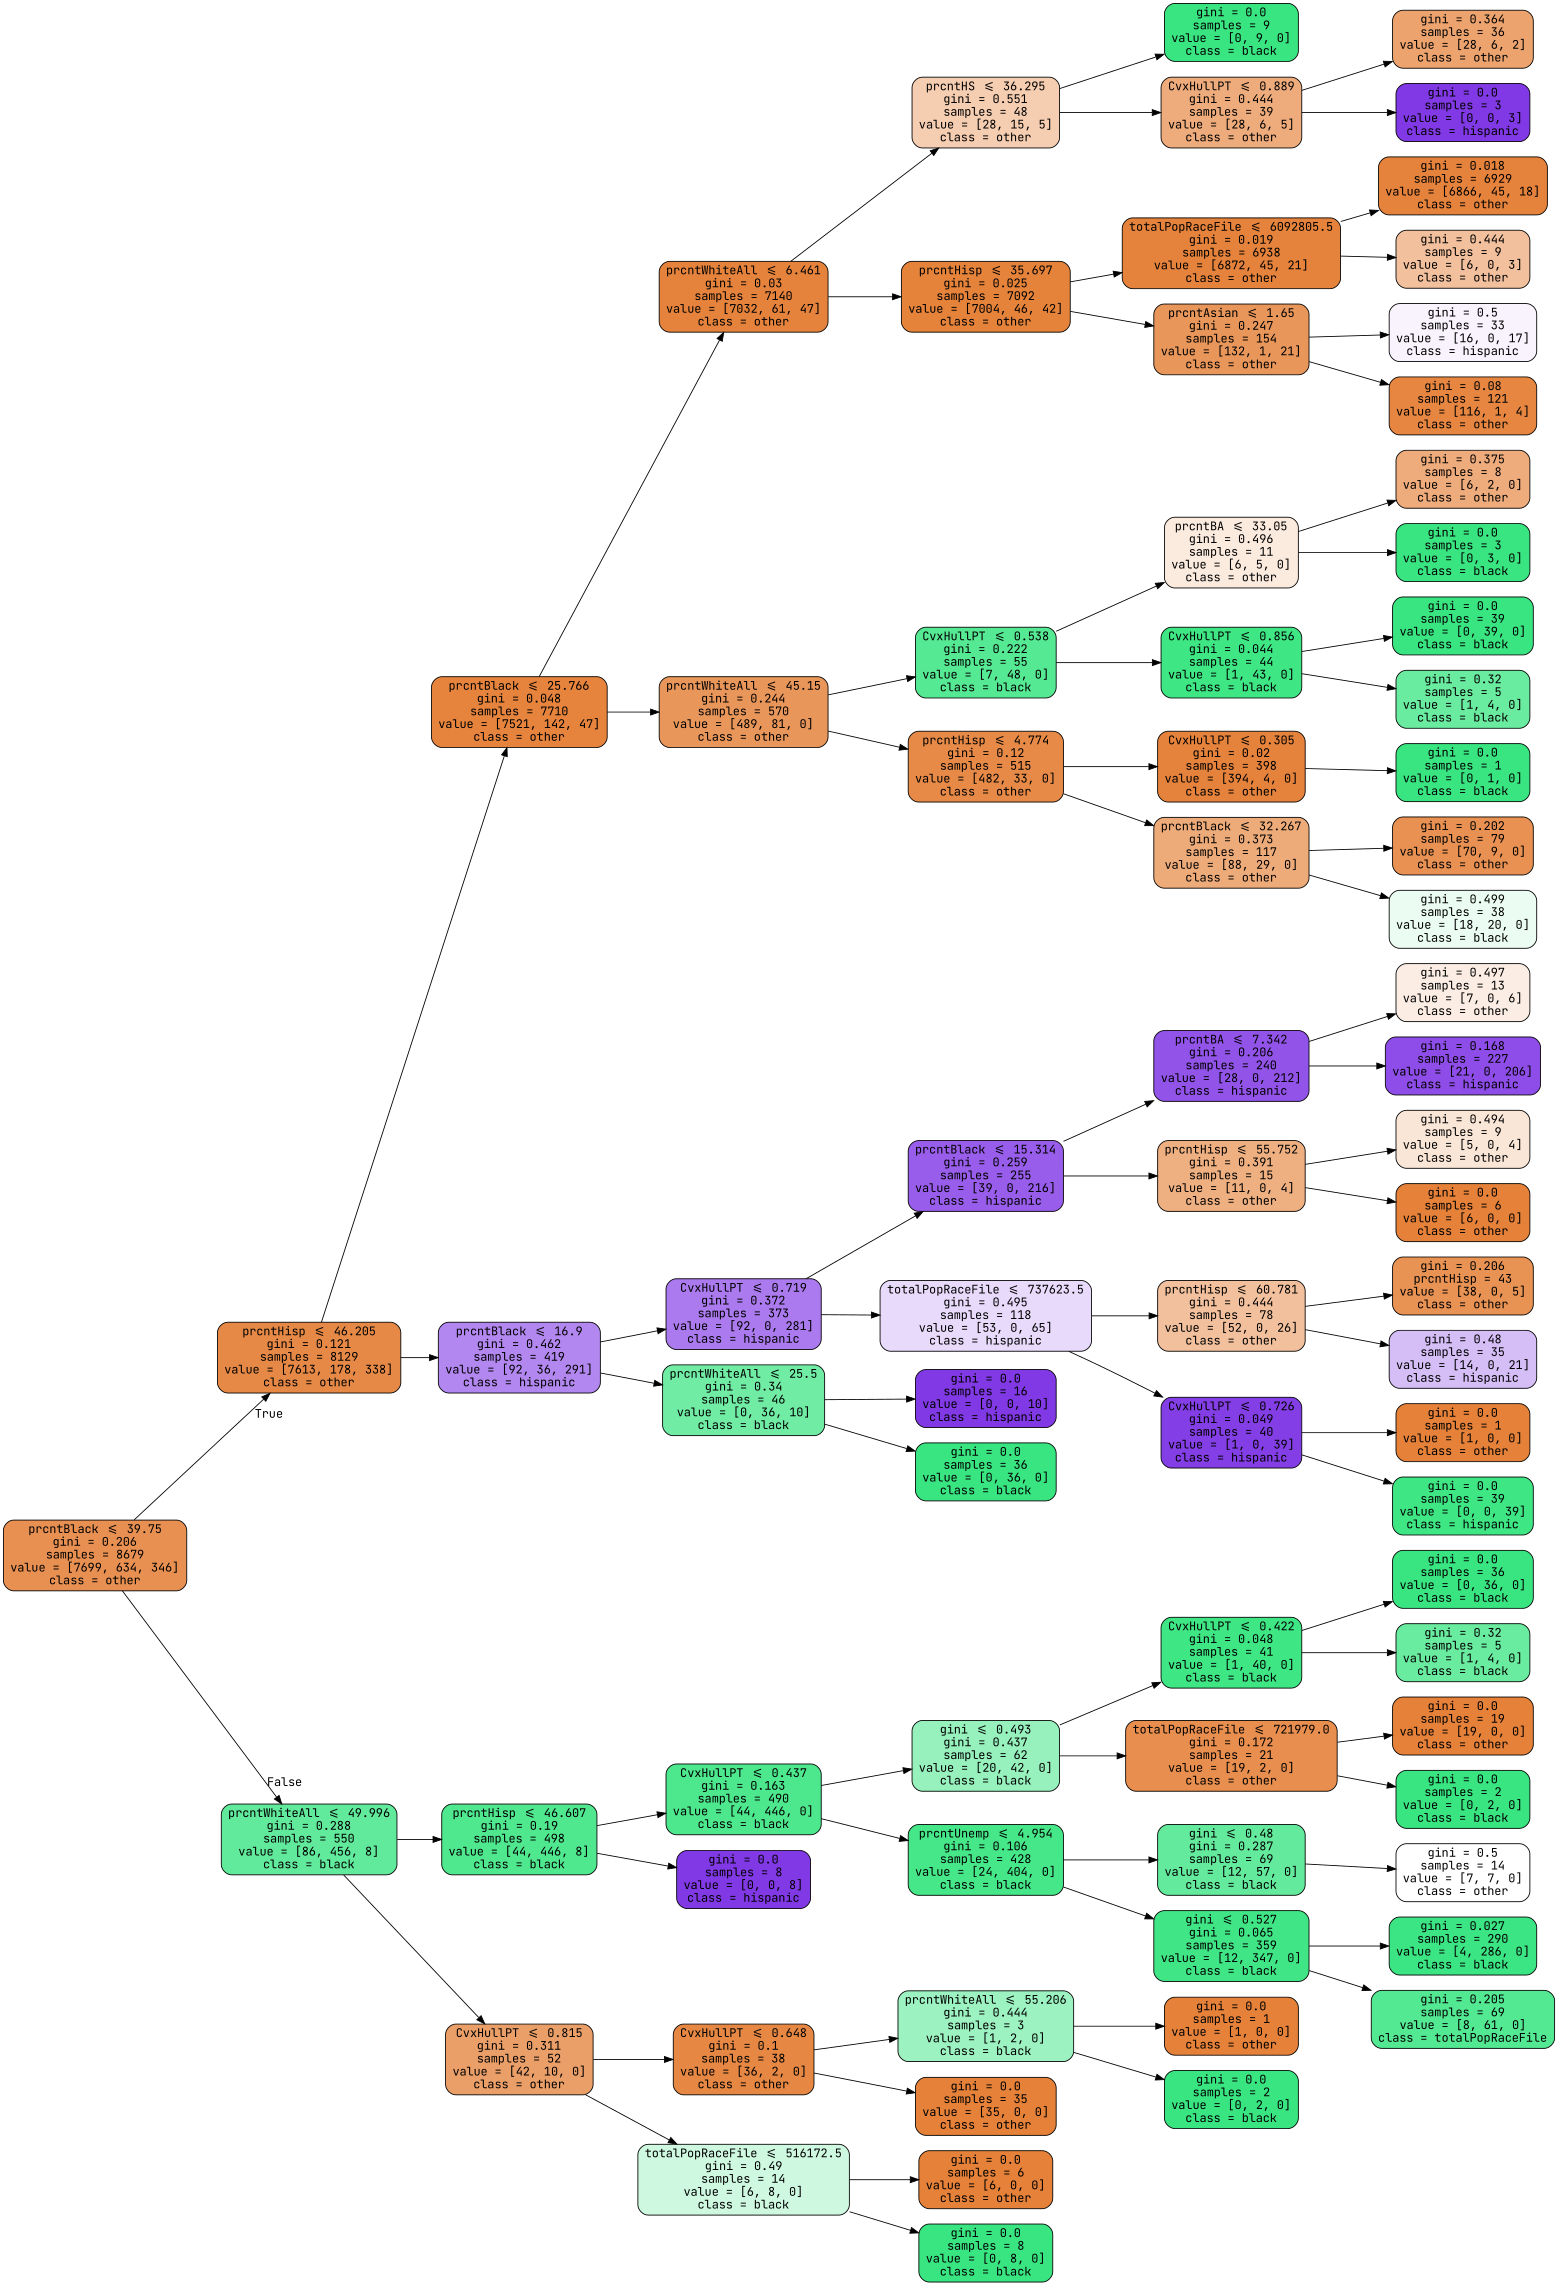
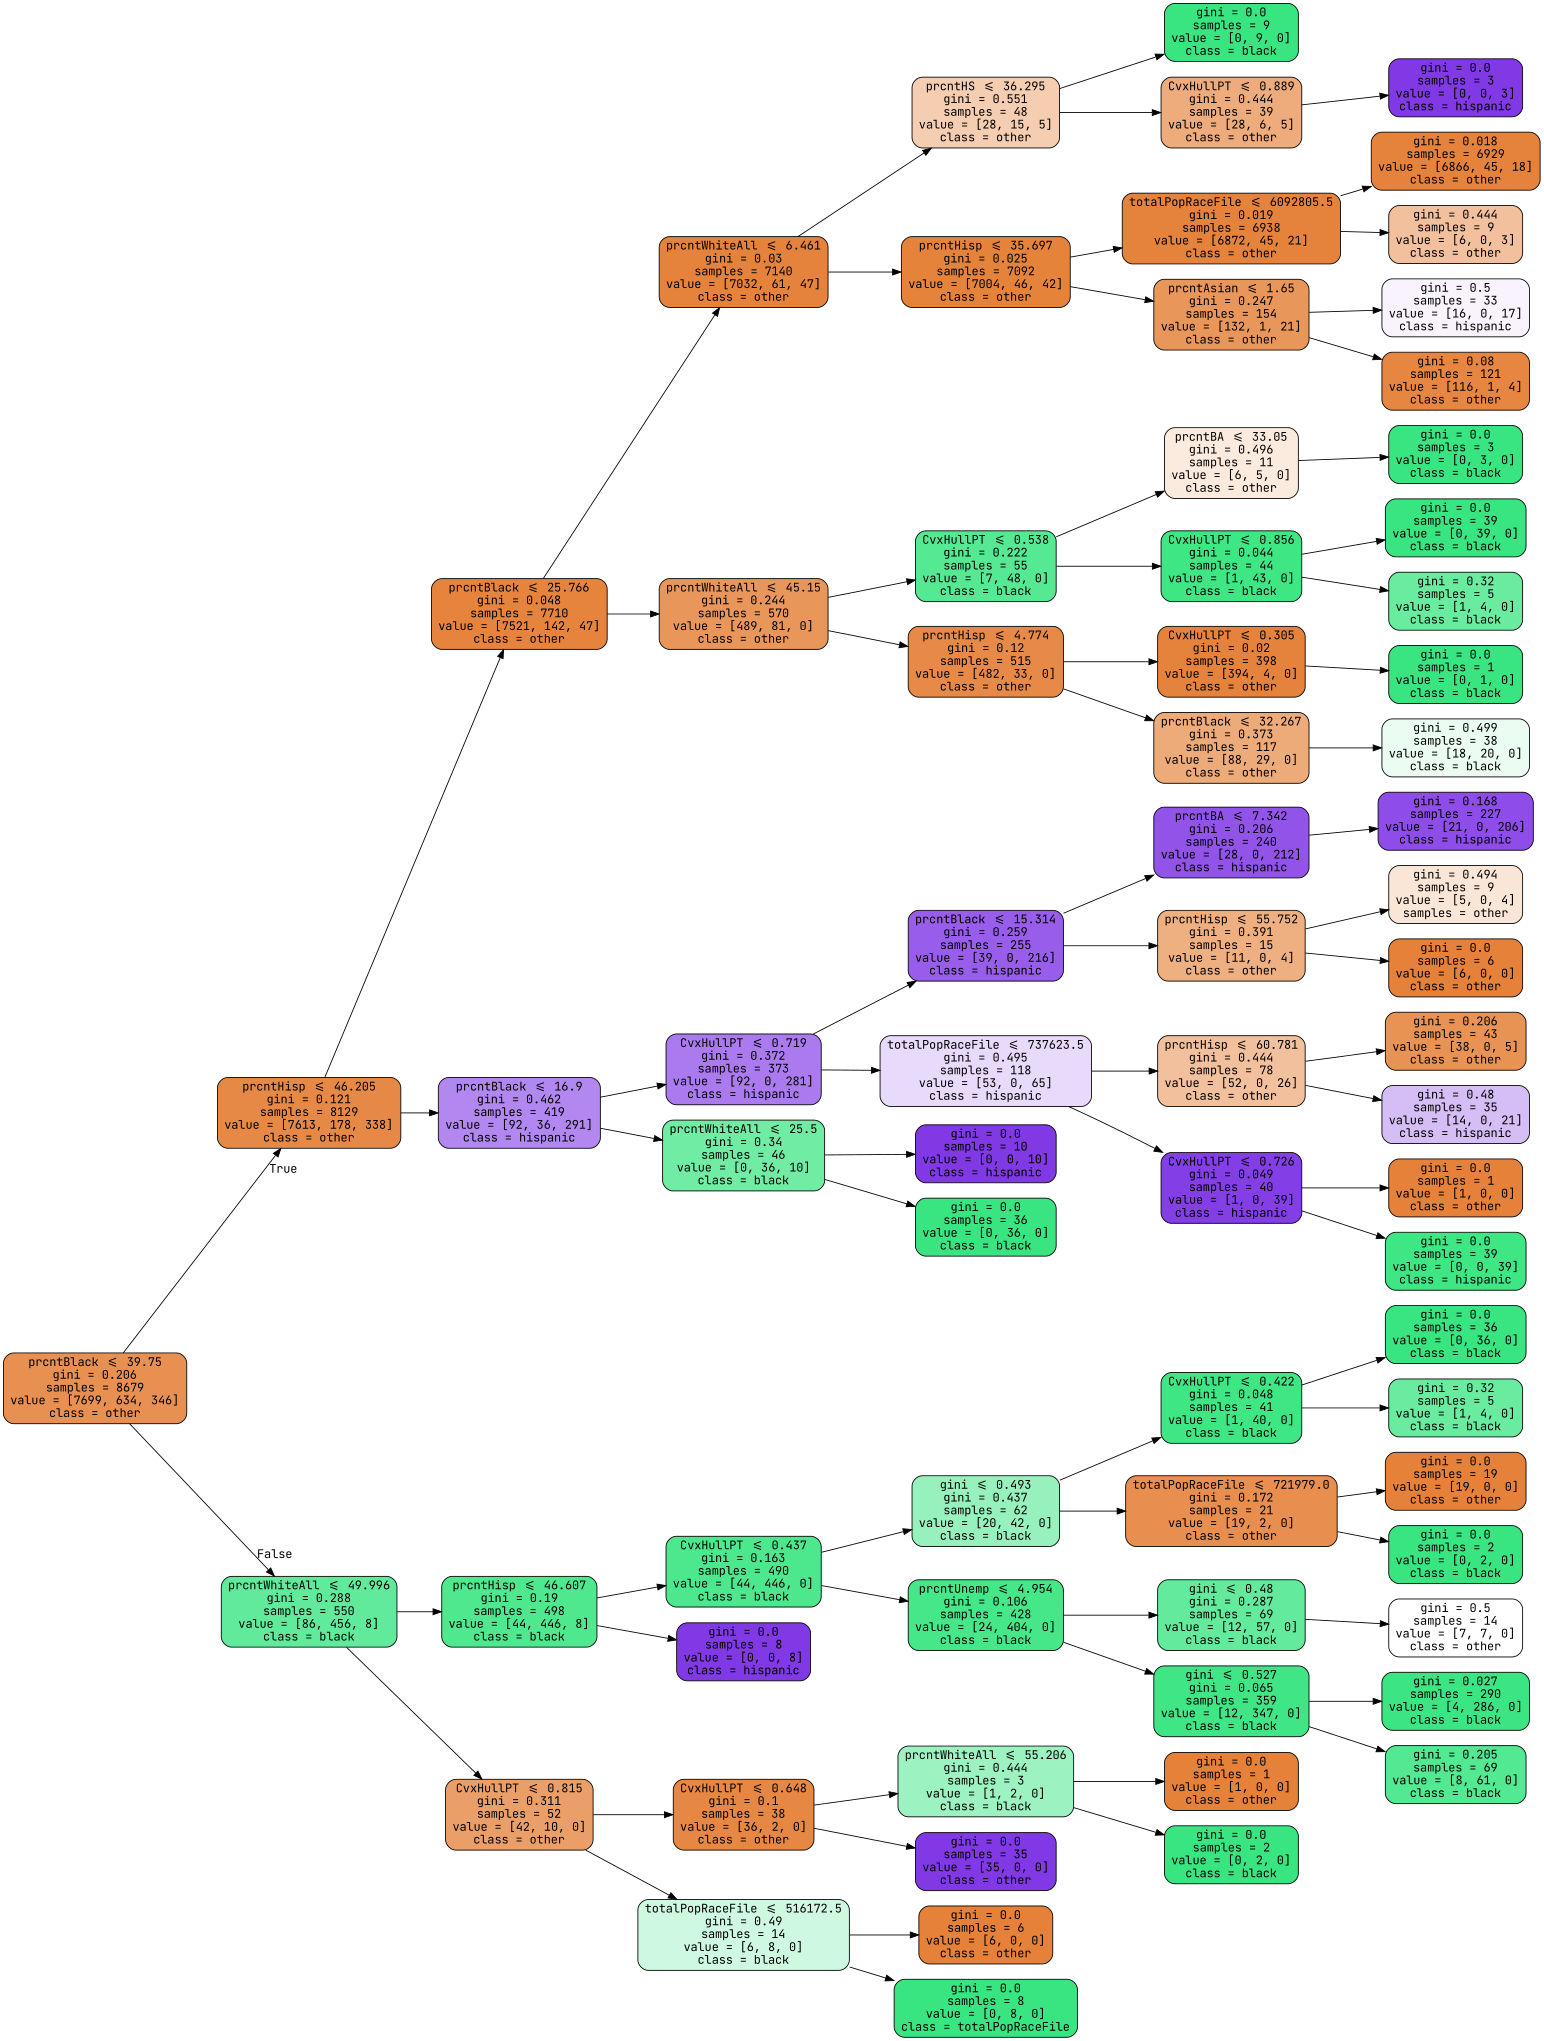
(1463, 39) -> none
(1463, 479) -> none
(1463, 846) -> none
(1463, 993) -> none
(1463, 1139) -> (1456, 895)
(1463, 1286) -> (1456, 1041)
(986, 1399) -> (986, 1154)
(1463, 2019) -> (1456, 1775)
(986, 2106) -> (986, 1862)
(986, 2253) -> (986, 2008)
